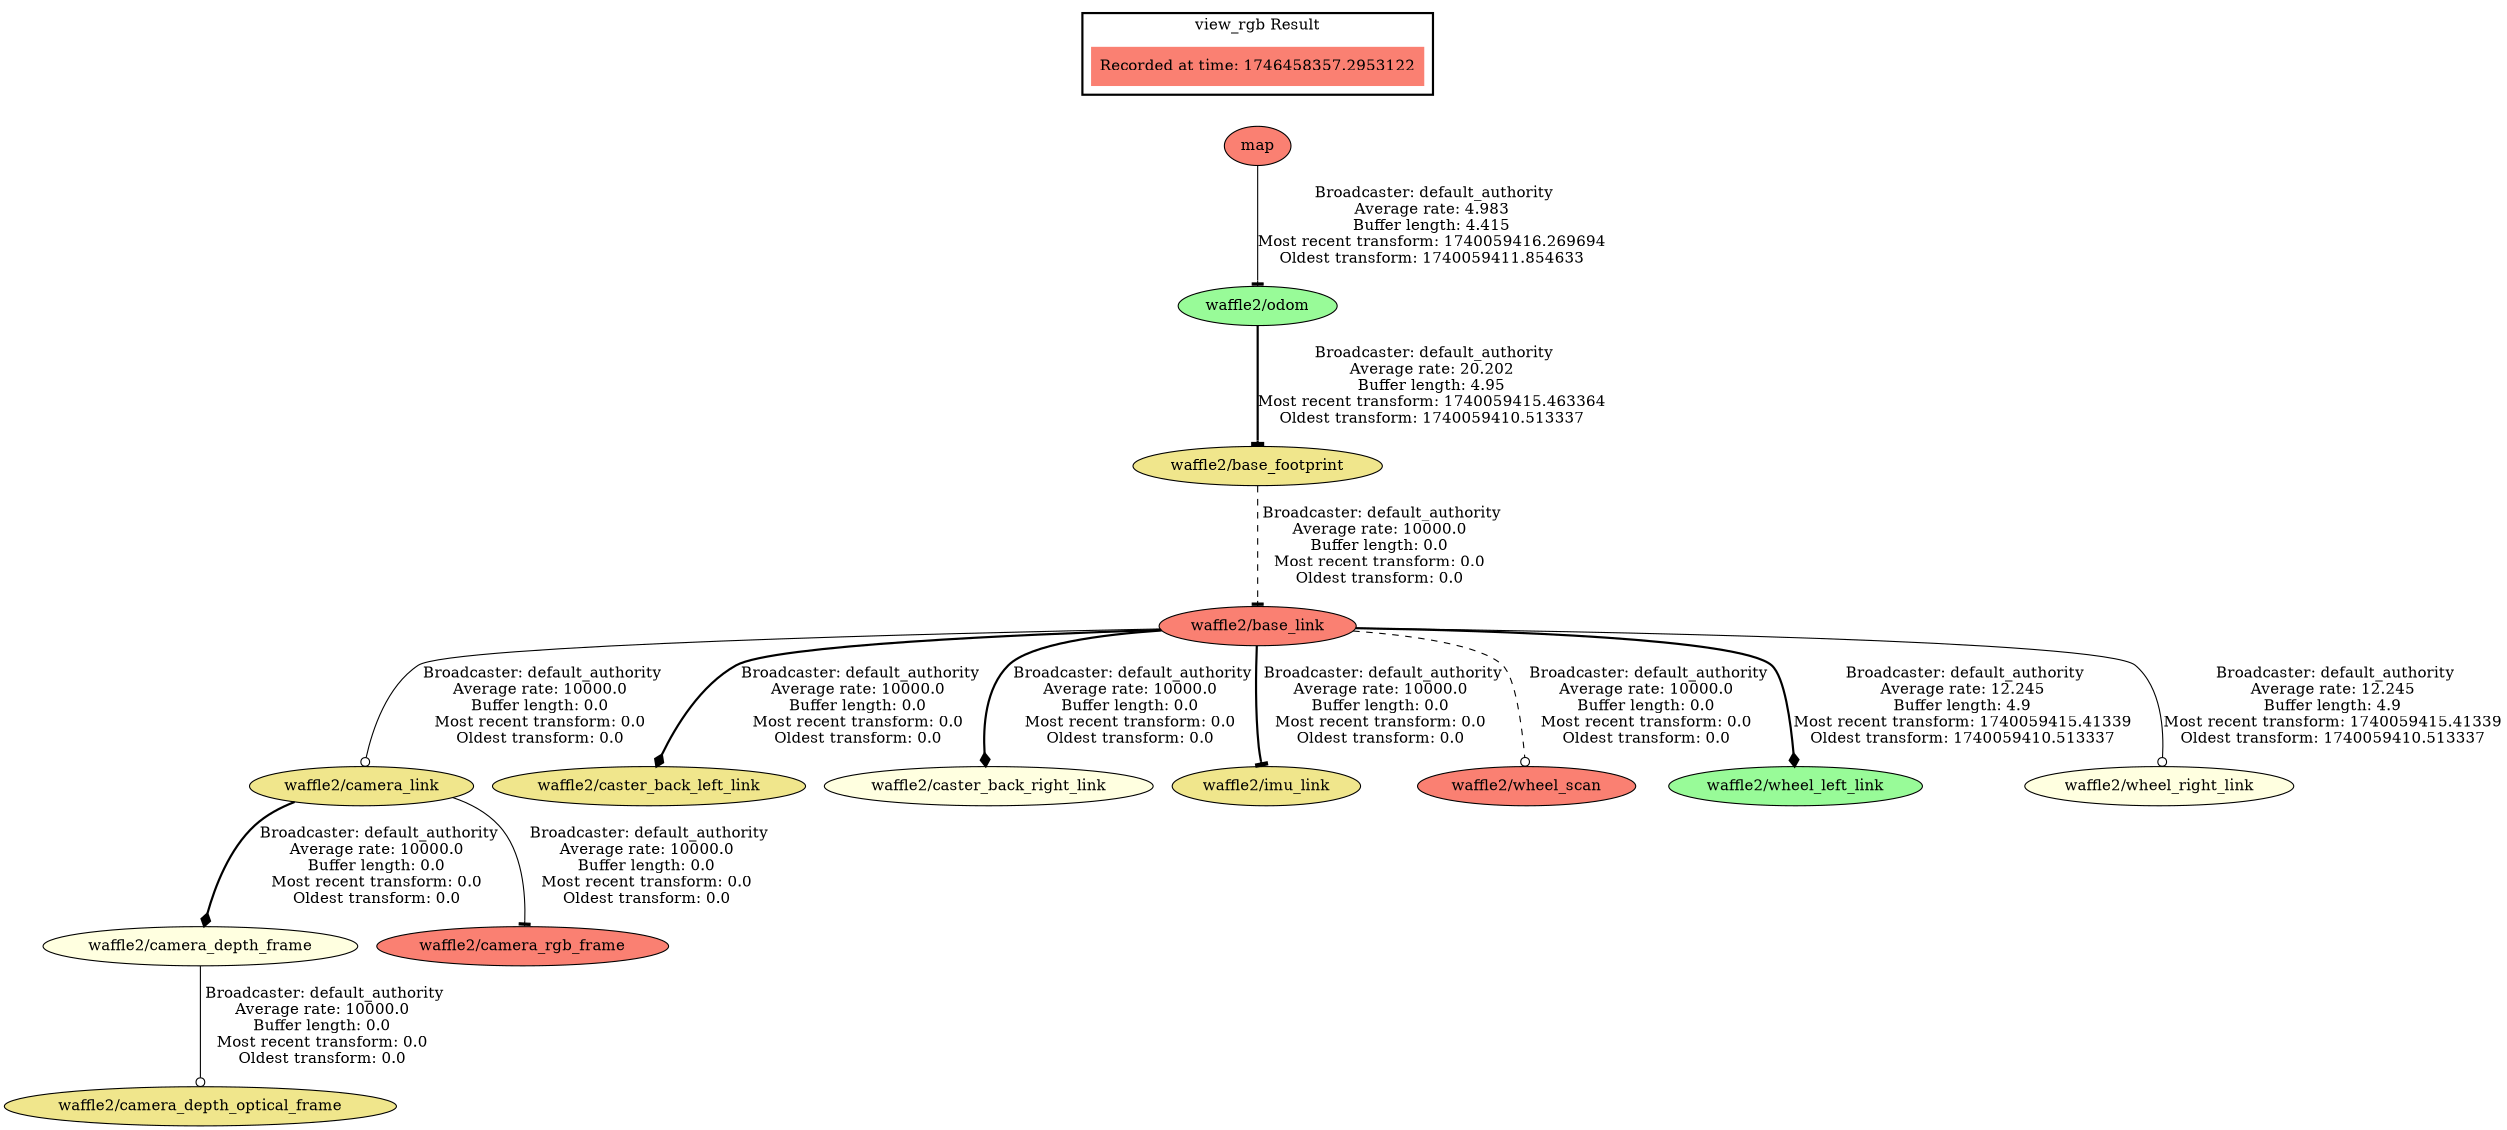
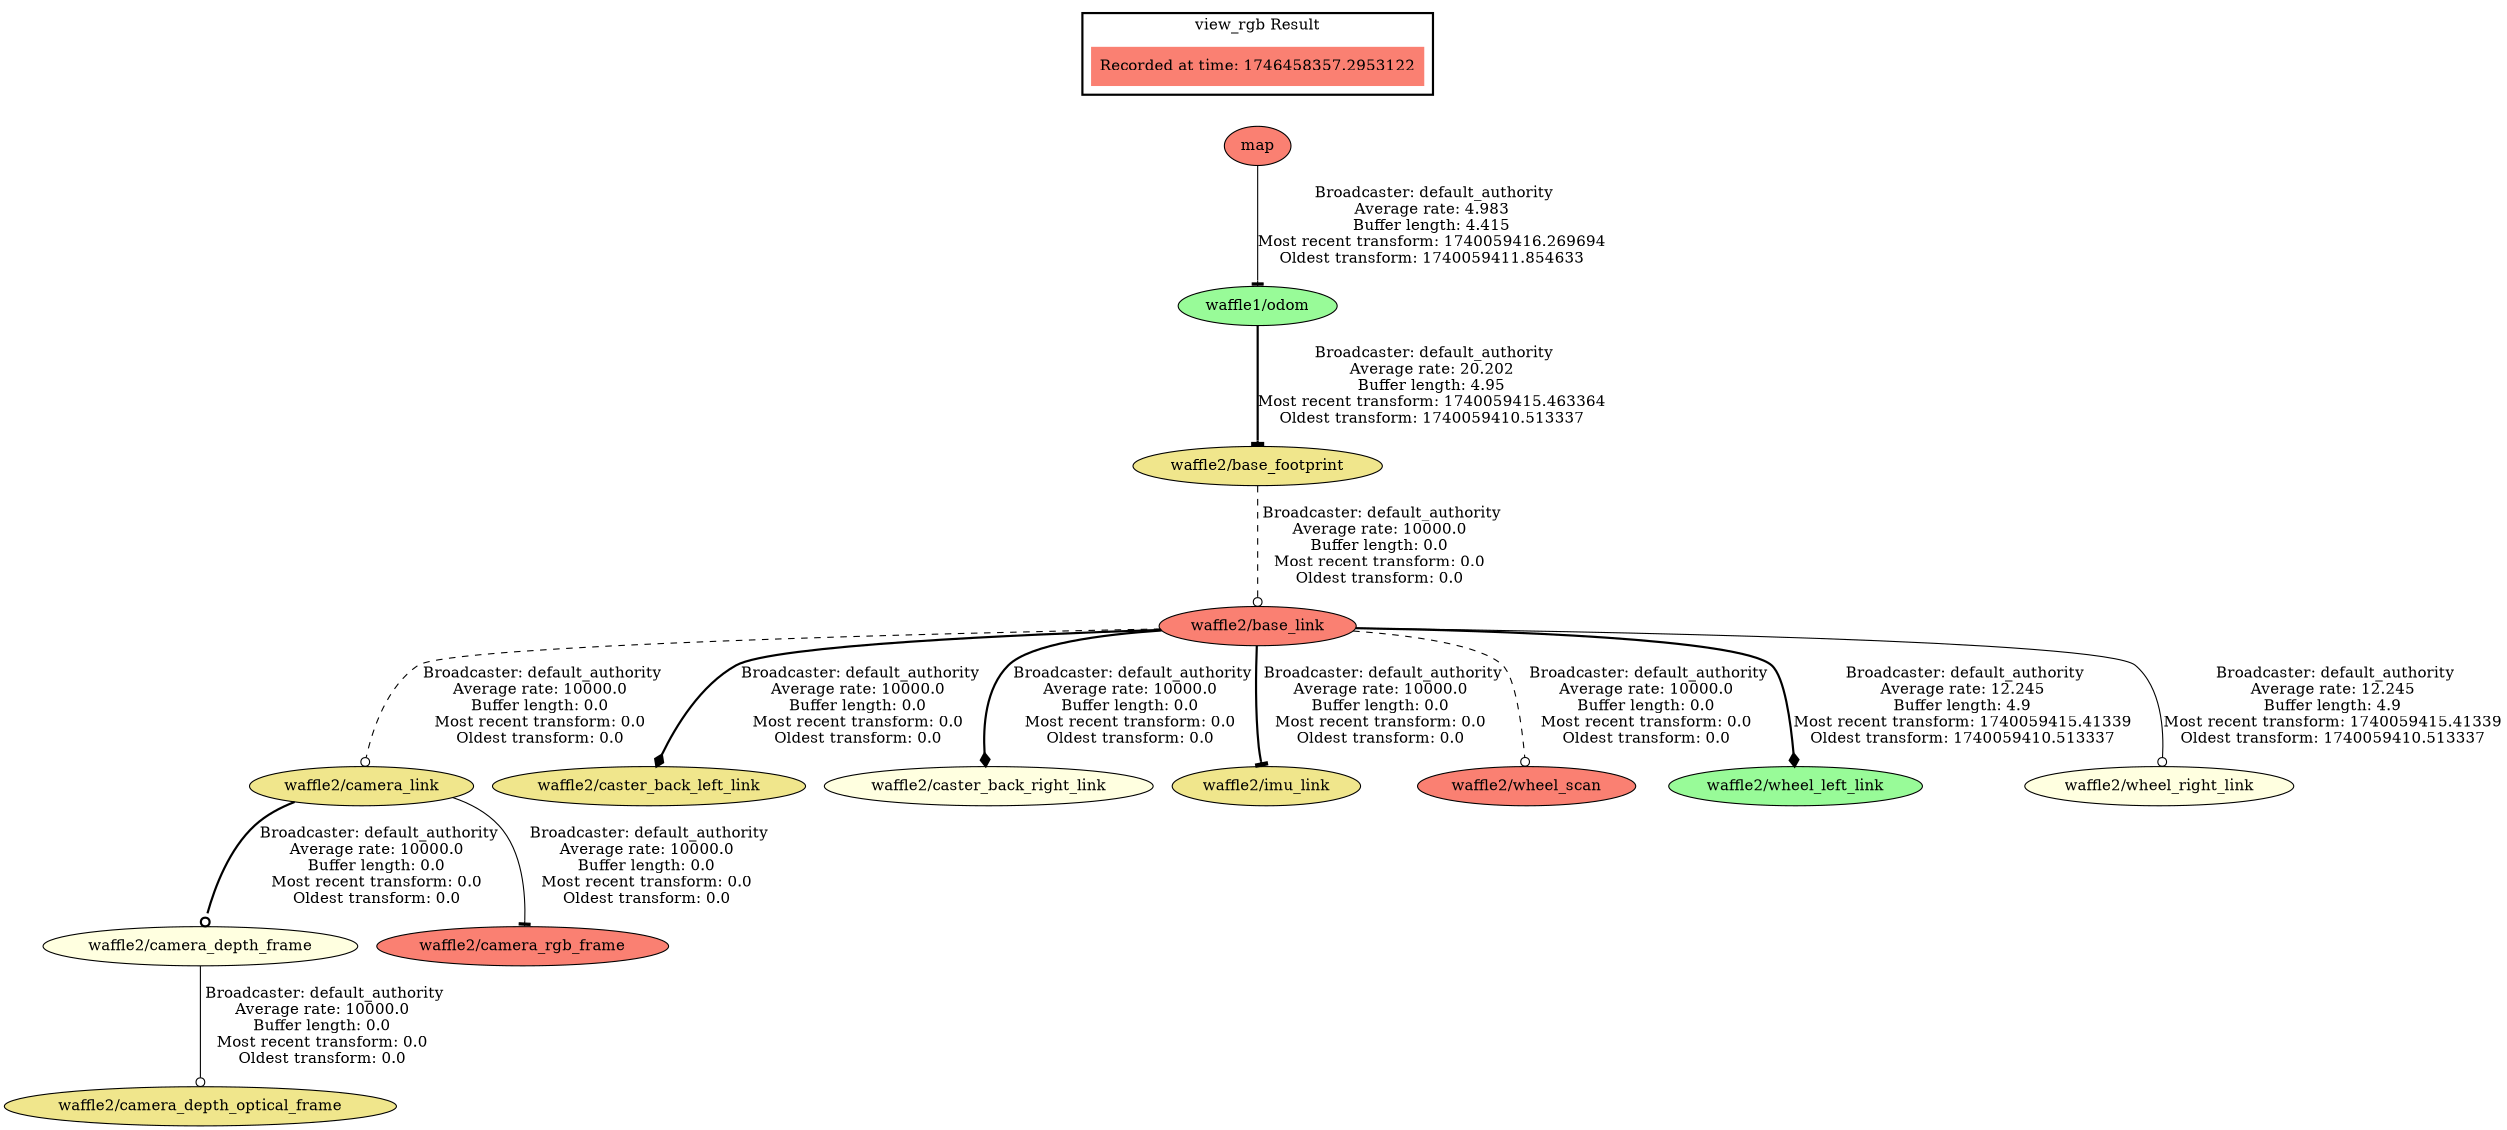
(1258, 306) -> (1258, 306)
(1258, 543) -> (1258, 543)
(734, 641) -> (734, 641)
(237, 846) -> (237, 846)
